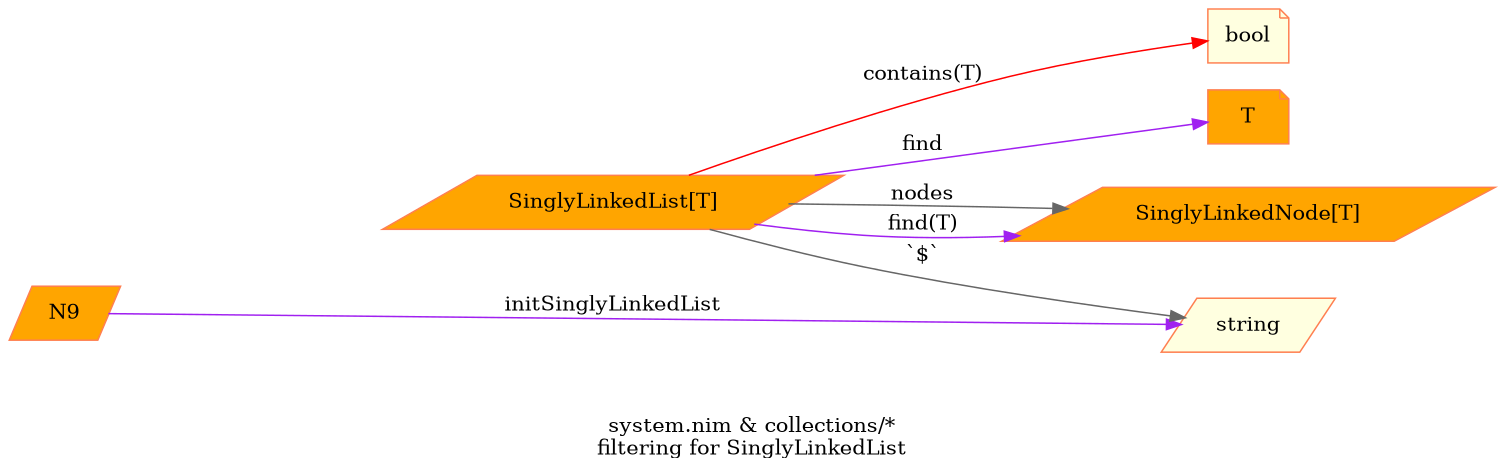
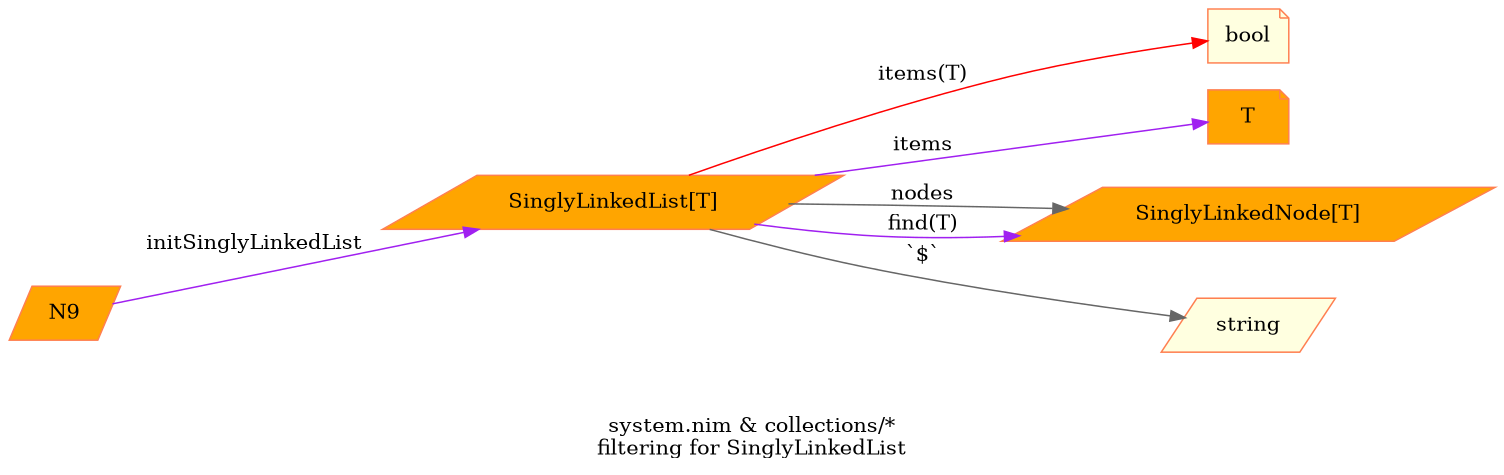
(923, 74) -> (923, 74)
(923, 145) -> (923, 145)
(637, 319) -> (288, 268)
